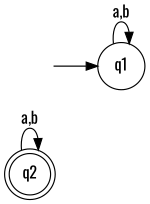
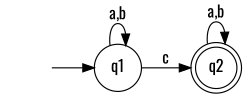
none -> (161, 68)
